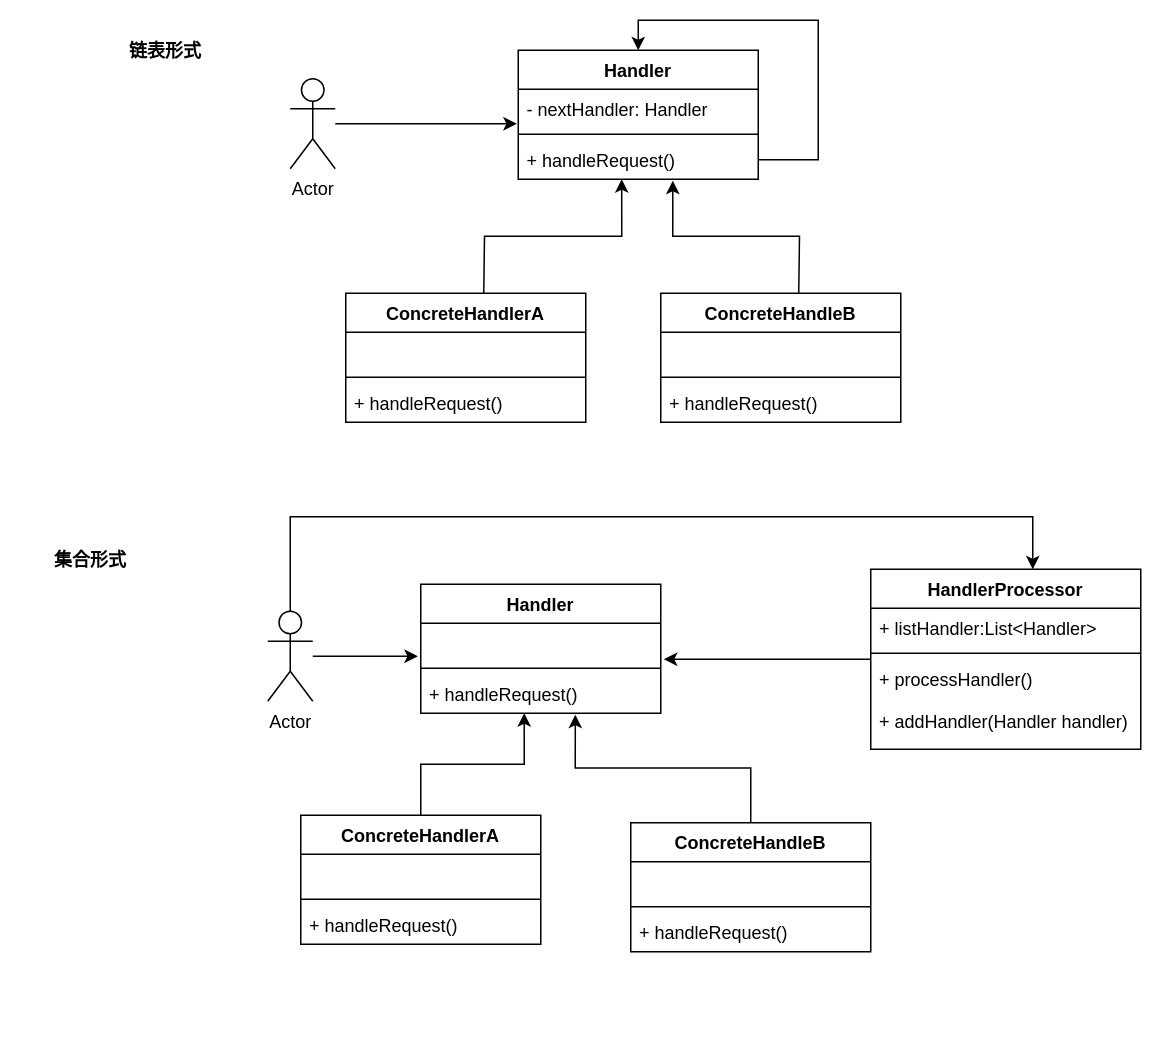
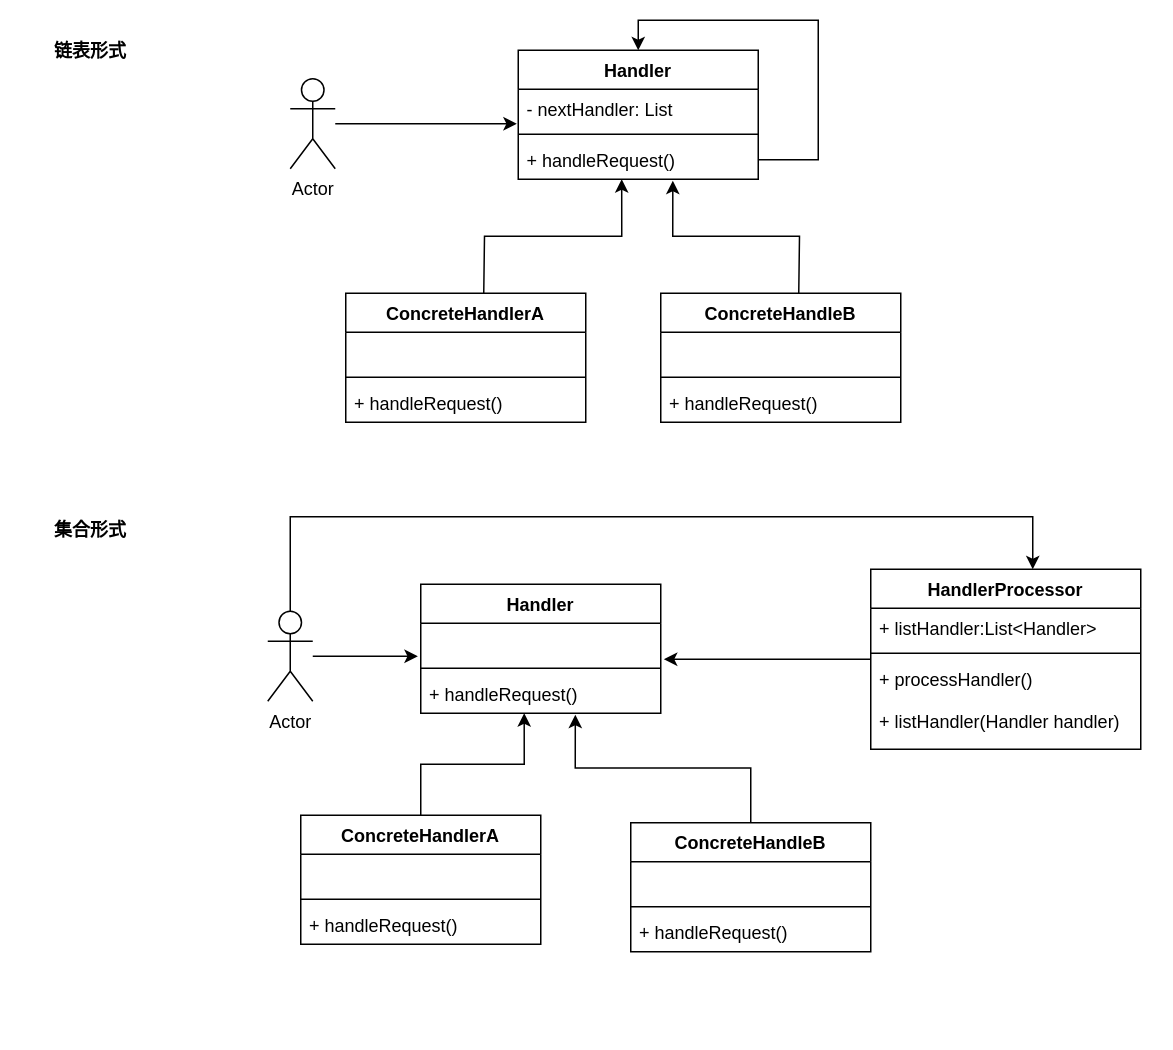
(166, 50) -> (91, 50)
(626, 110) -> (611, 110)
(91, 559) -> (91, 529)
(965, 680) -> (965, 680)
